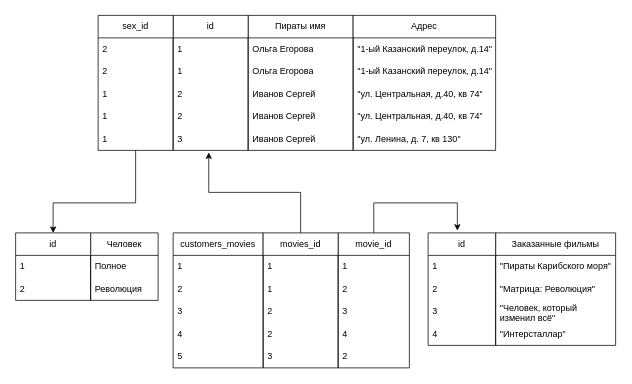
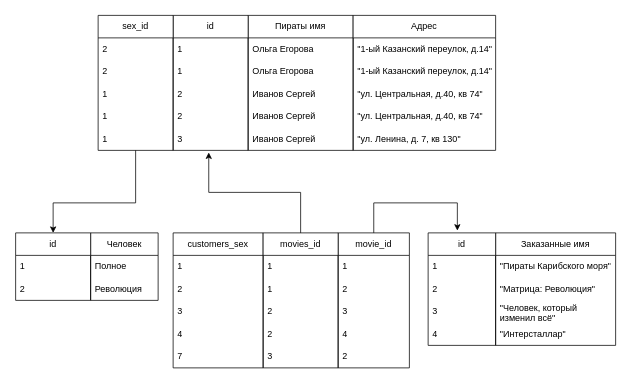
(218, 244) -> (218, 244)
(555, 244) -> (555, 244)
(180, 357) -> (180, 357)
